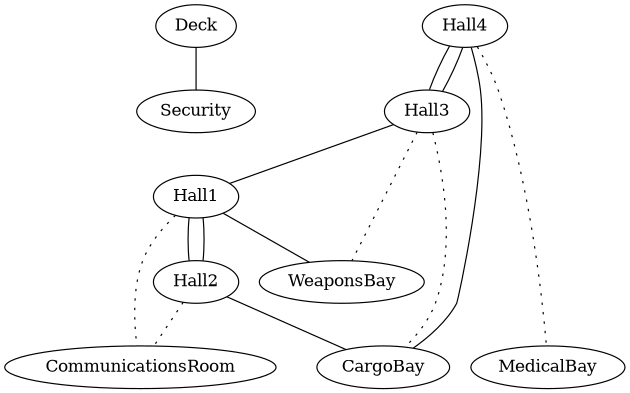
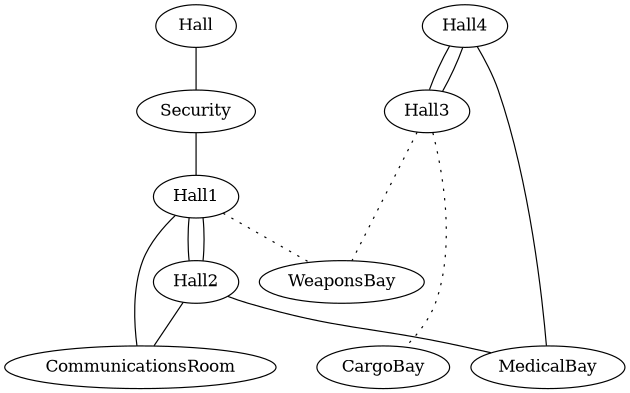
(196, 26) -> (196, 26)
(312, 154) -> (196, 154)
(525, 193) -> (525, 193)
(474, 207) -> none
(266, 238) -> (266, 238)
(139, 275) -> (139, 275)
(286, 323) -> (359, 328)
(169, 324) -> (169, 324)
